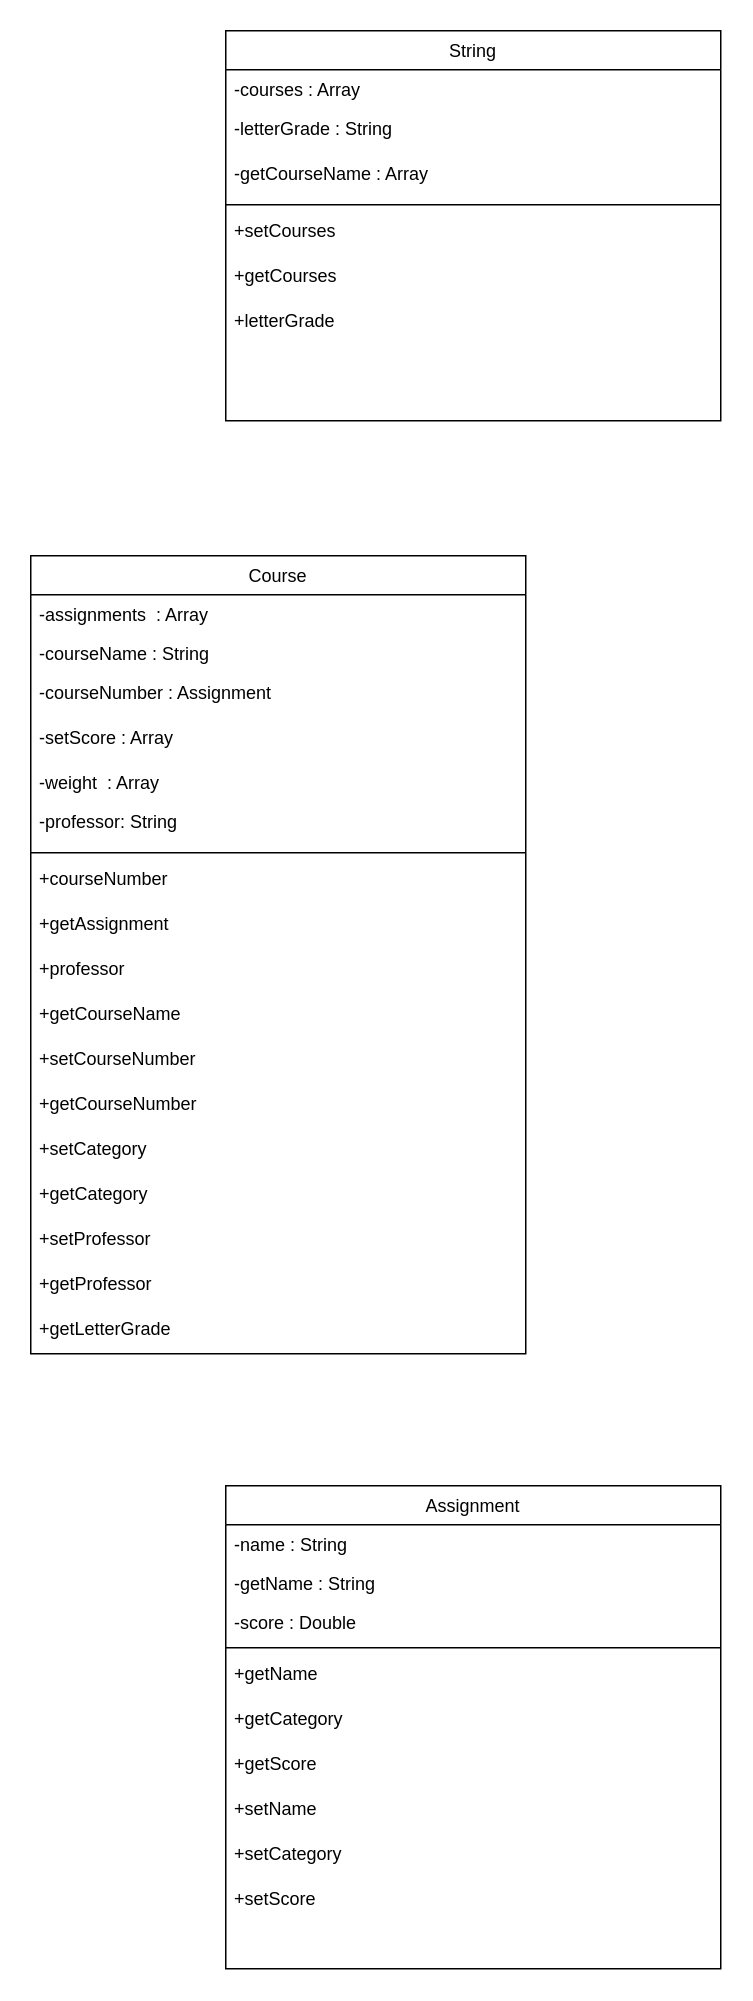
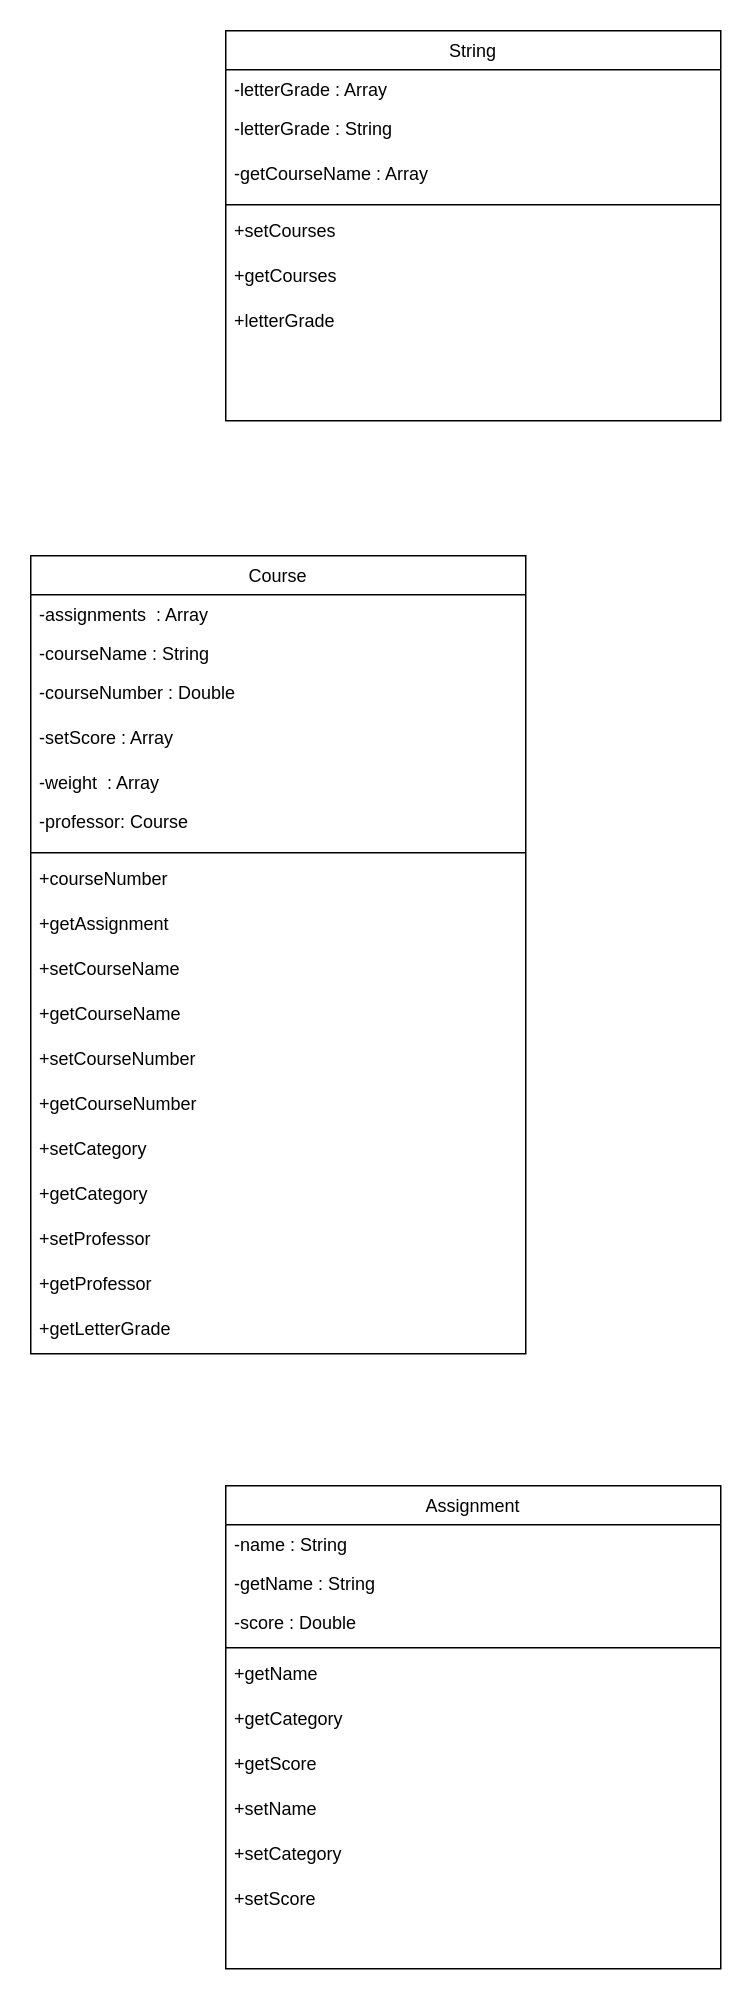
(308, 90) -> (325, 90)
(161, 693) -> (141, 693)
(123, 822) -> (125, 822)
(89, 969) -> (110, 969)
